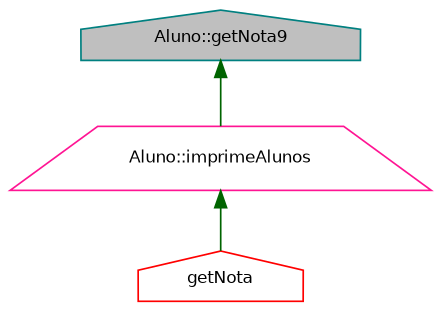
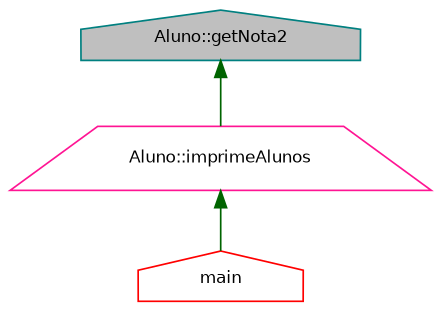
(221, 38) -> (221, 38)
(221, 279) -> (221, 279)
